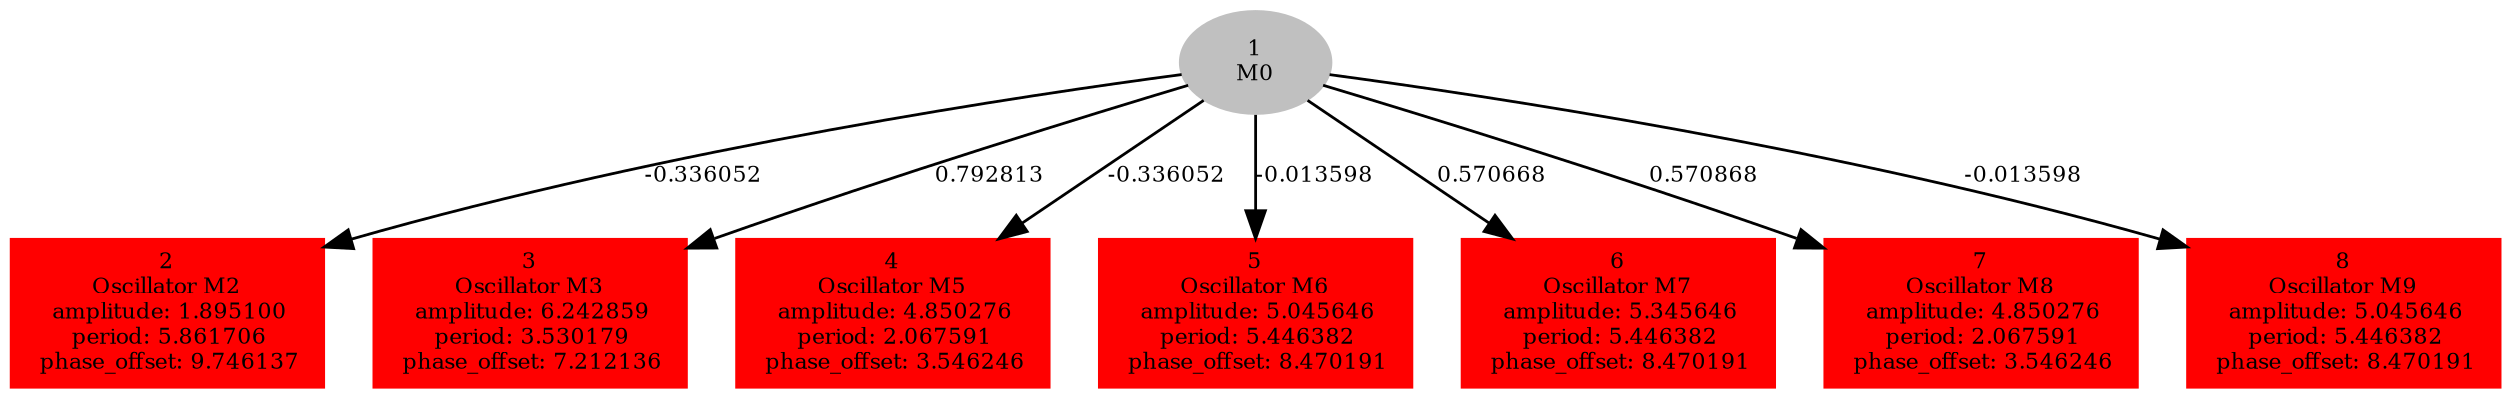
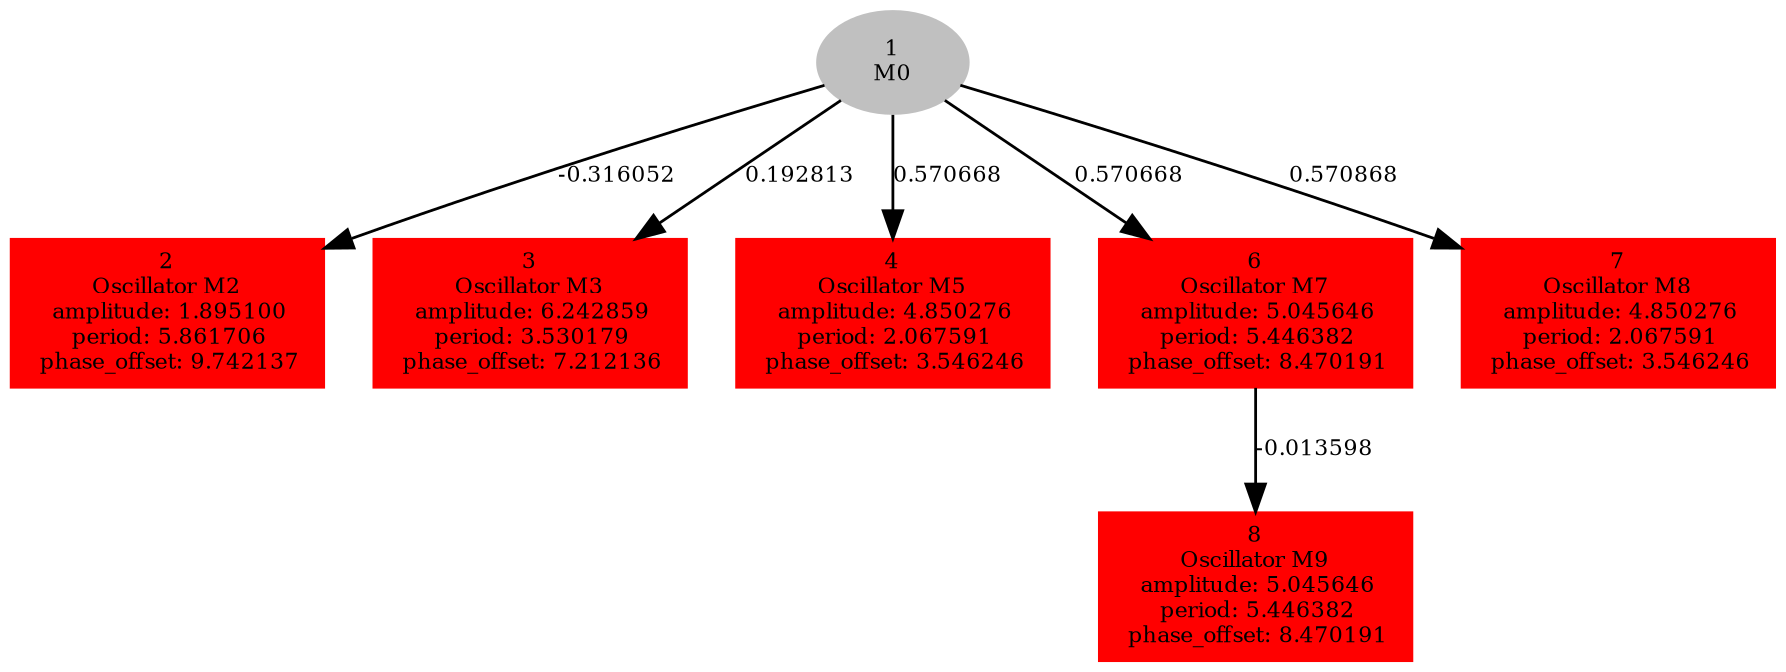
(1748, 143) -> (1256, 436)
(707, 177) -> (621, 177)
(993, 177) -> (804, 177)
(1171, 177) -> (951, 177)
(1618, 312) -> (1256, 312)
(1256, 313) -> none
(167, 362) -> (167, 362)
